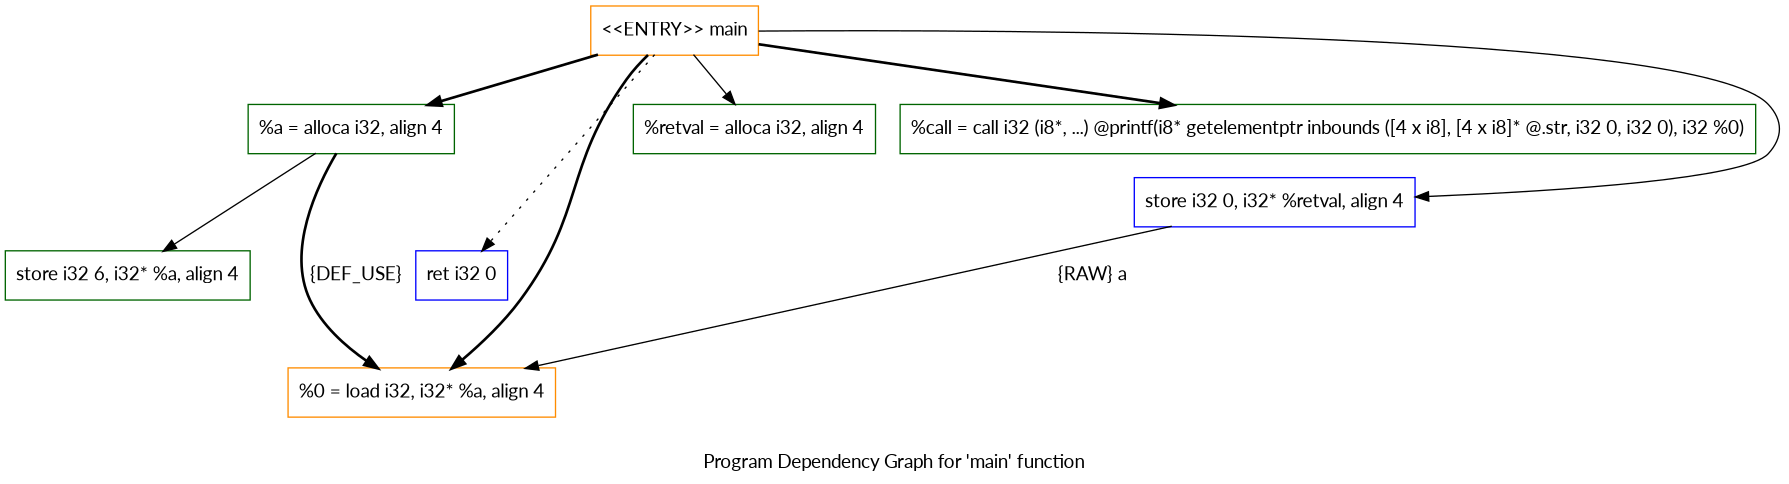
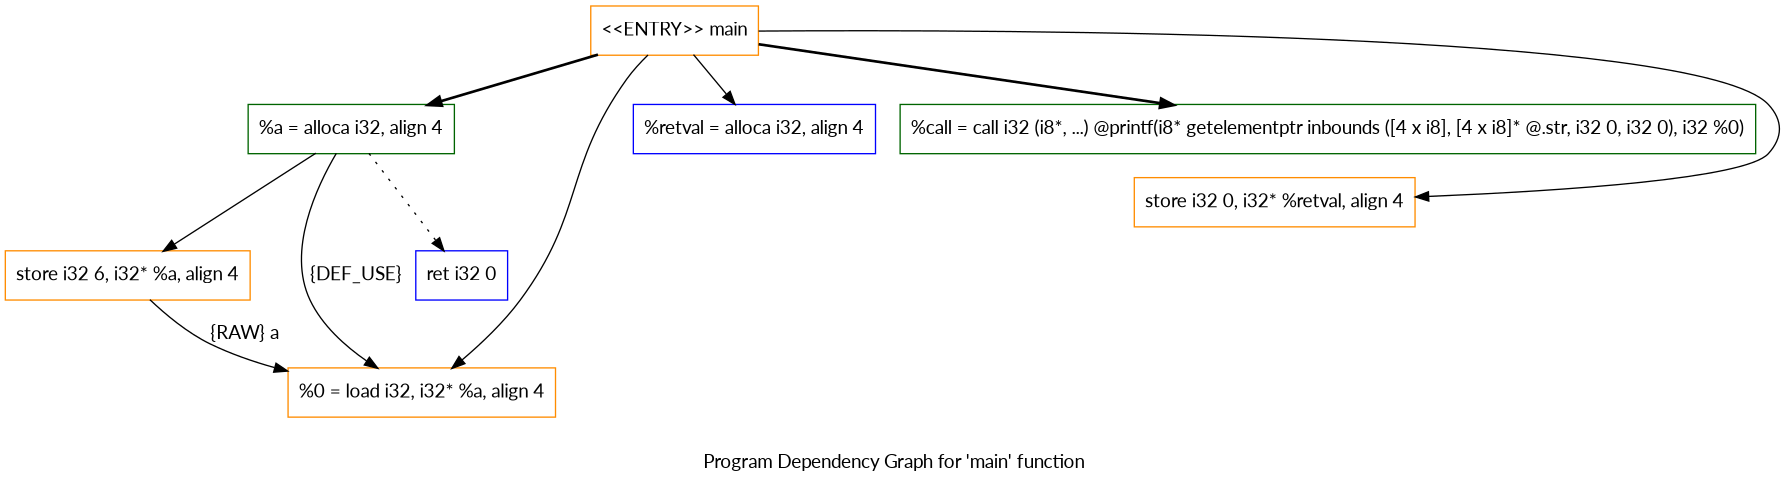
(754, 129) -> (754, 129)
(573, 148) -> (402, 197)
(1275, 202) -> (1275, 202)
(566, 214) -> (566, 214)
(302, 266) -> (302, 266)
(128, 275) -> (128, 275)
(855, 296) -> (207, 342)
